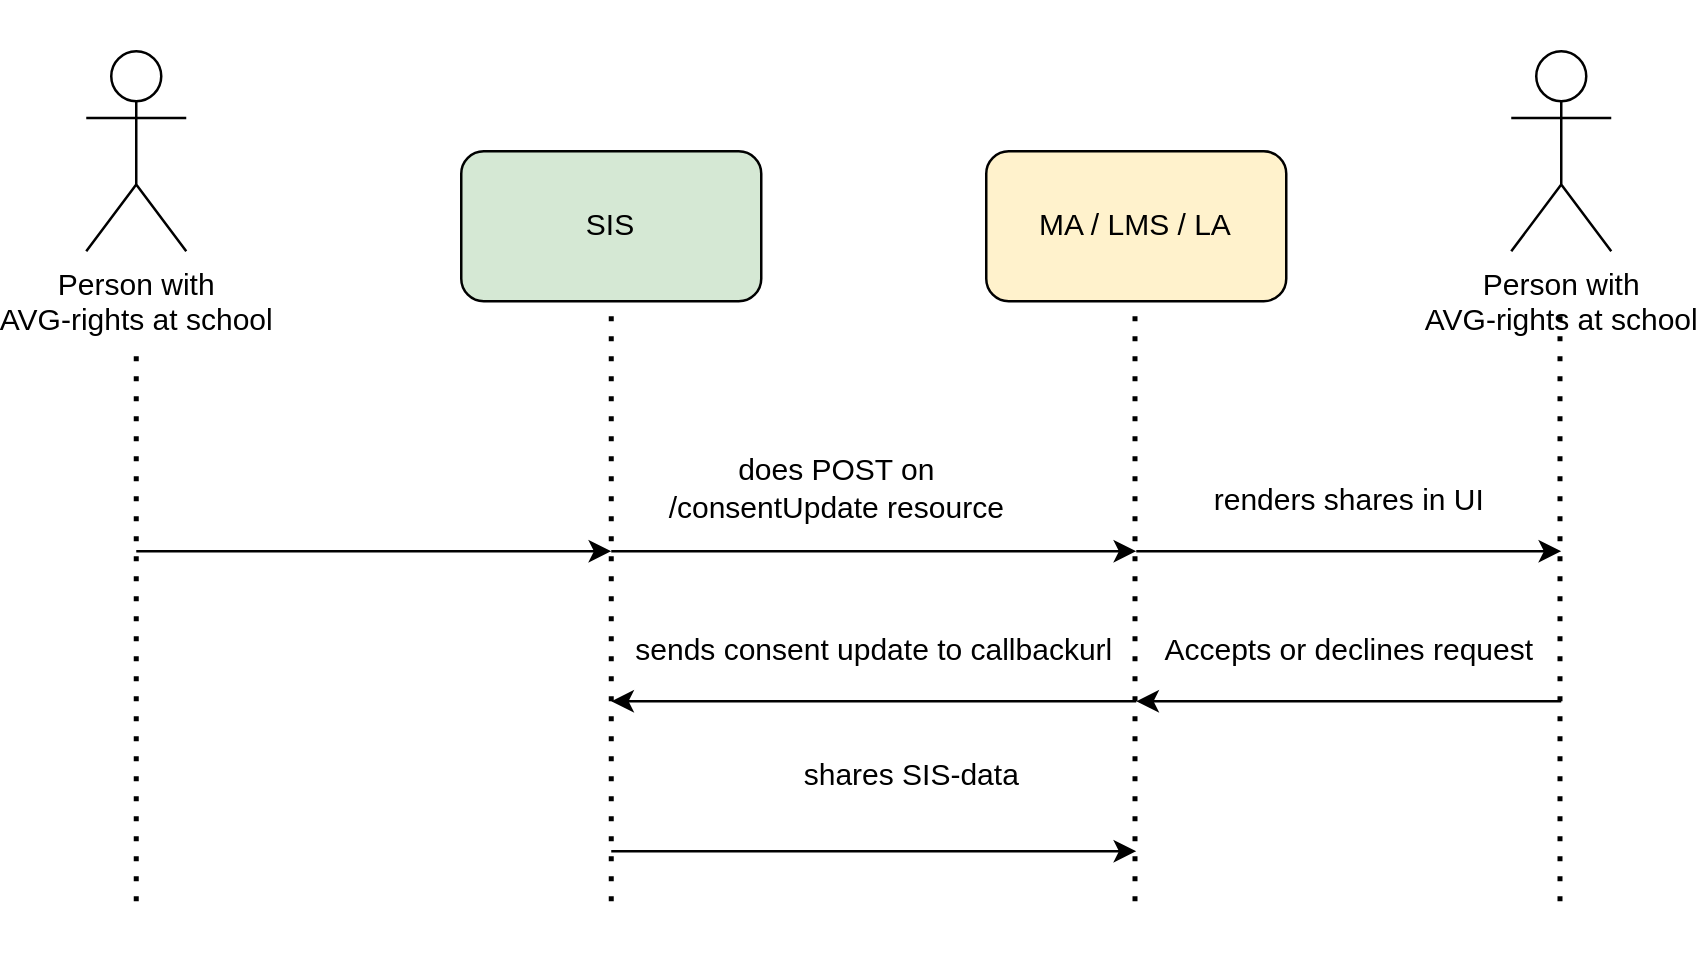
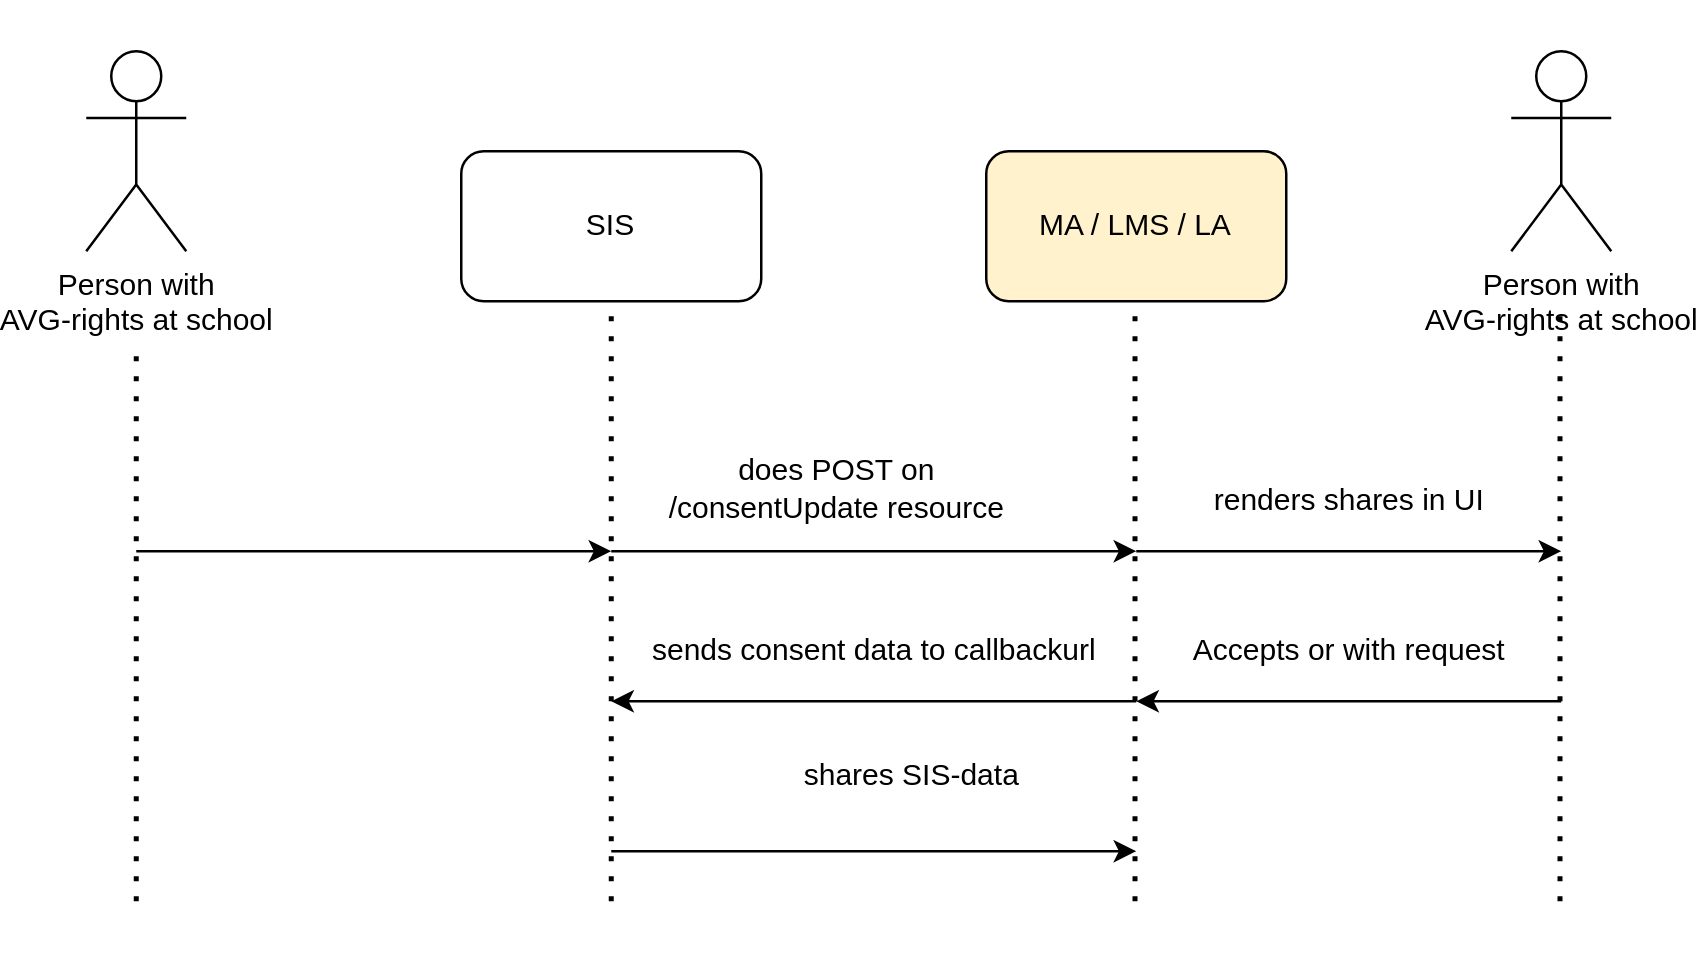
(611, 226) -> (611, 226)
(875, 651) -> (875, 651)
(1350, 651) -> (1350, 651)
